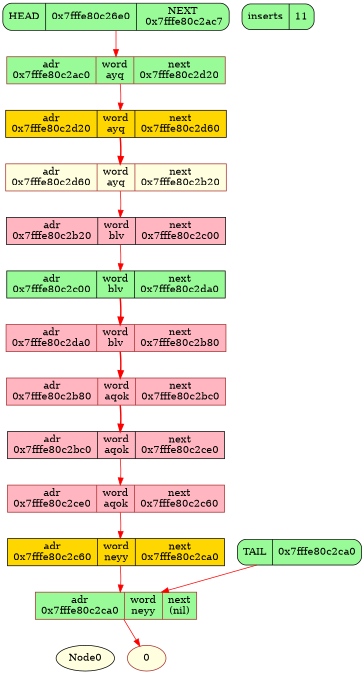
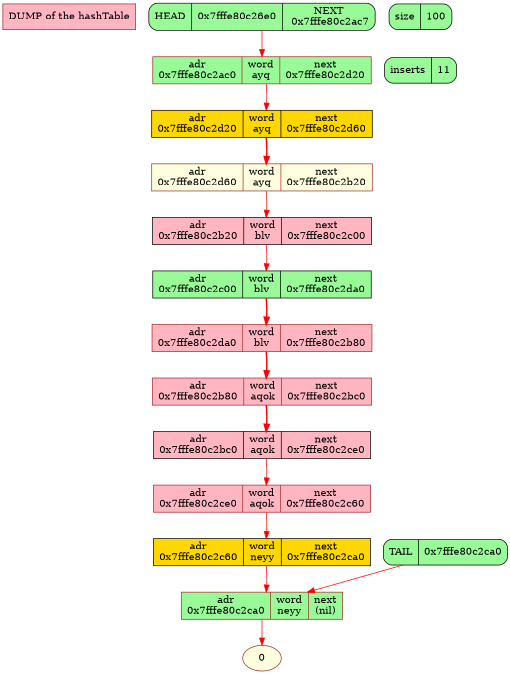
none -> (69, 17)
none -> (420, 17)
(85, 658) -> none
